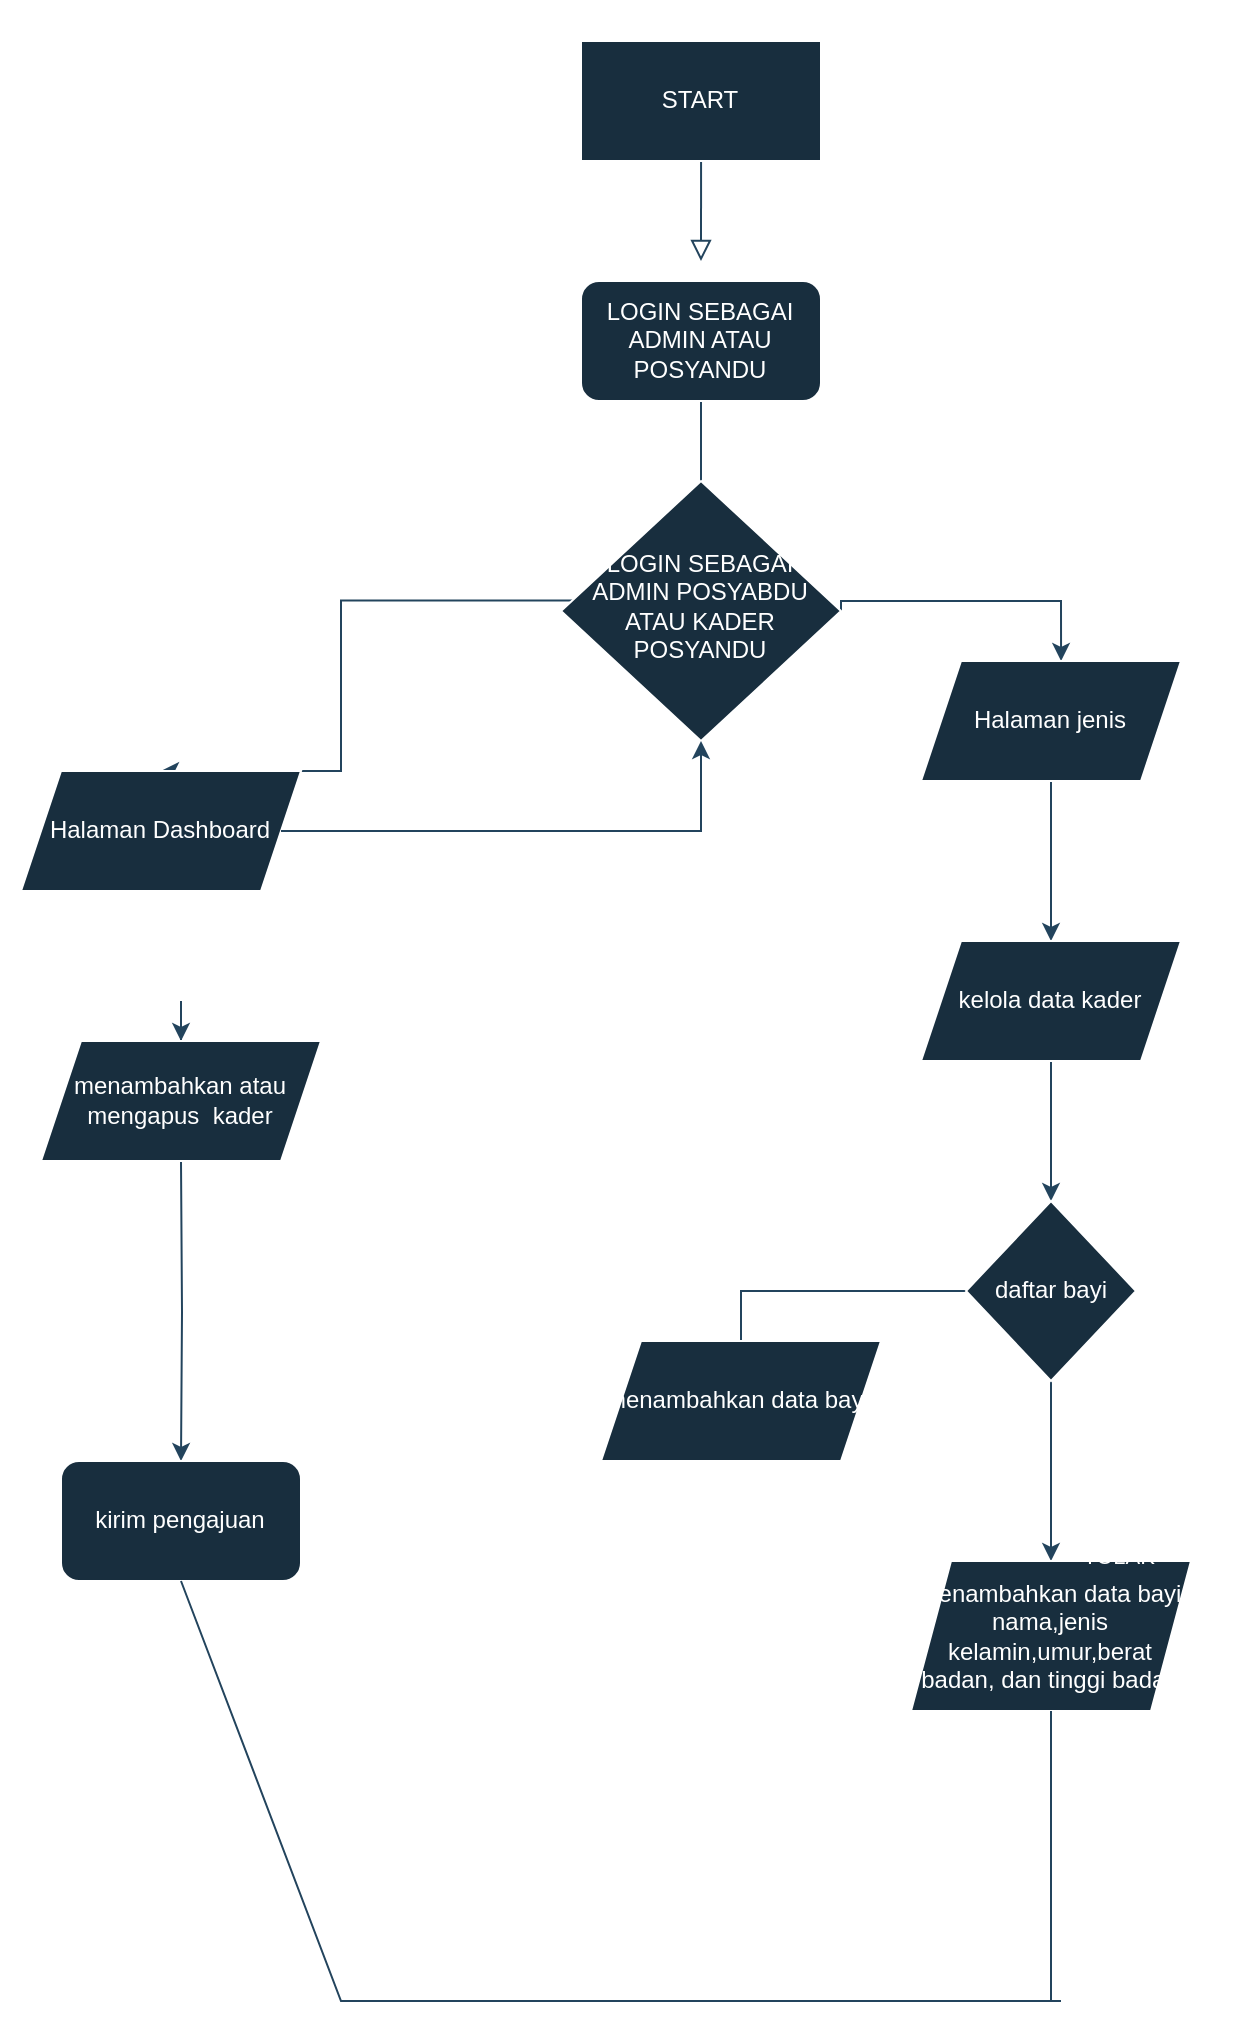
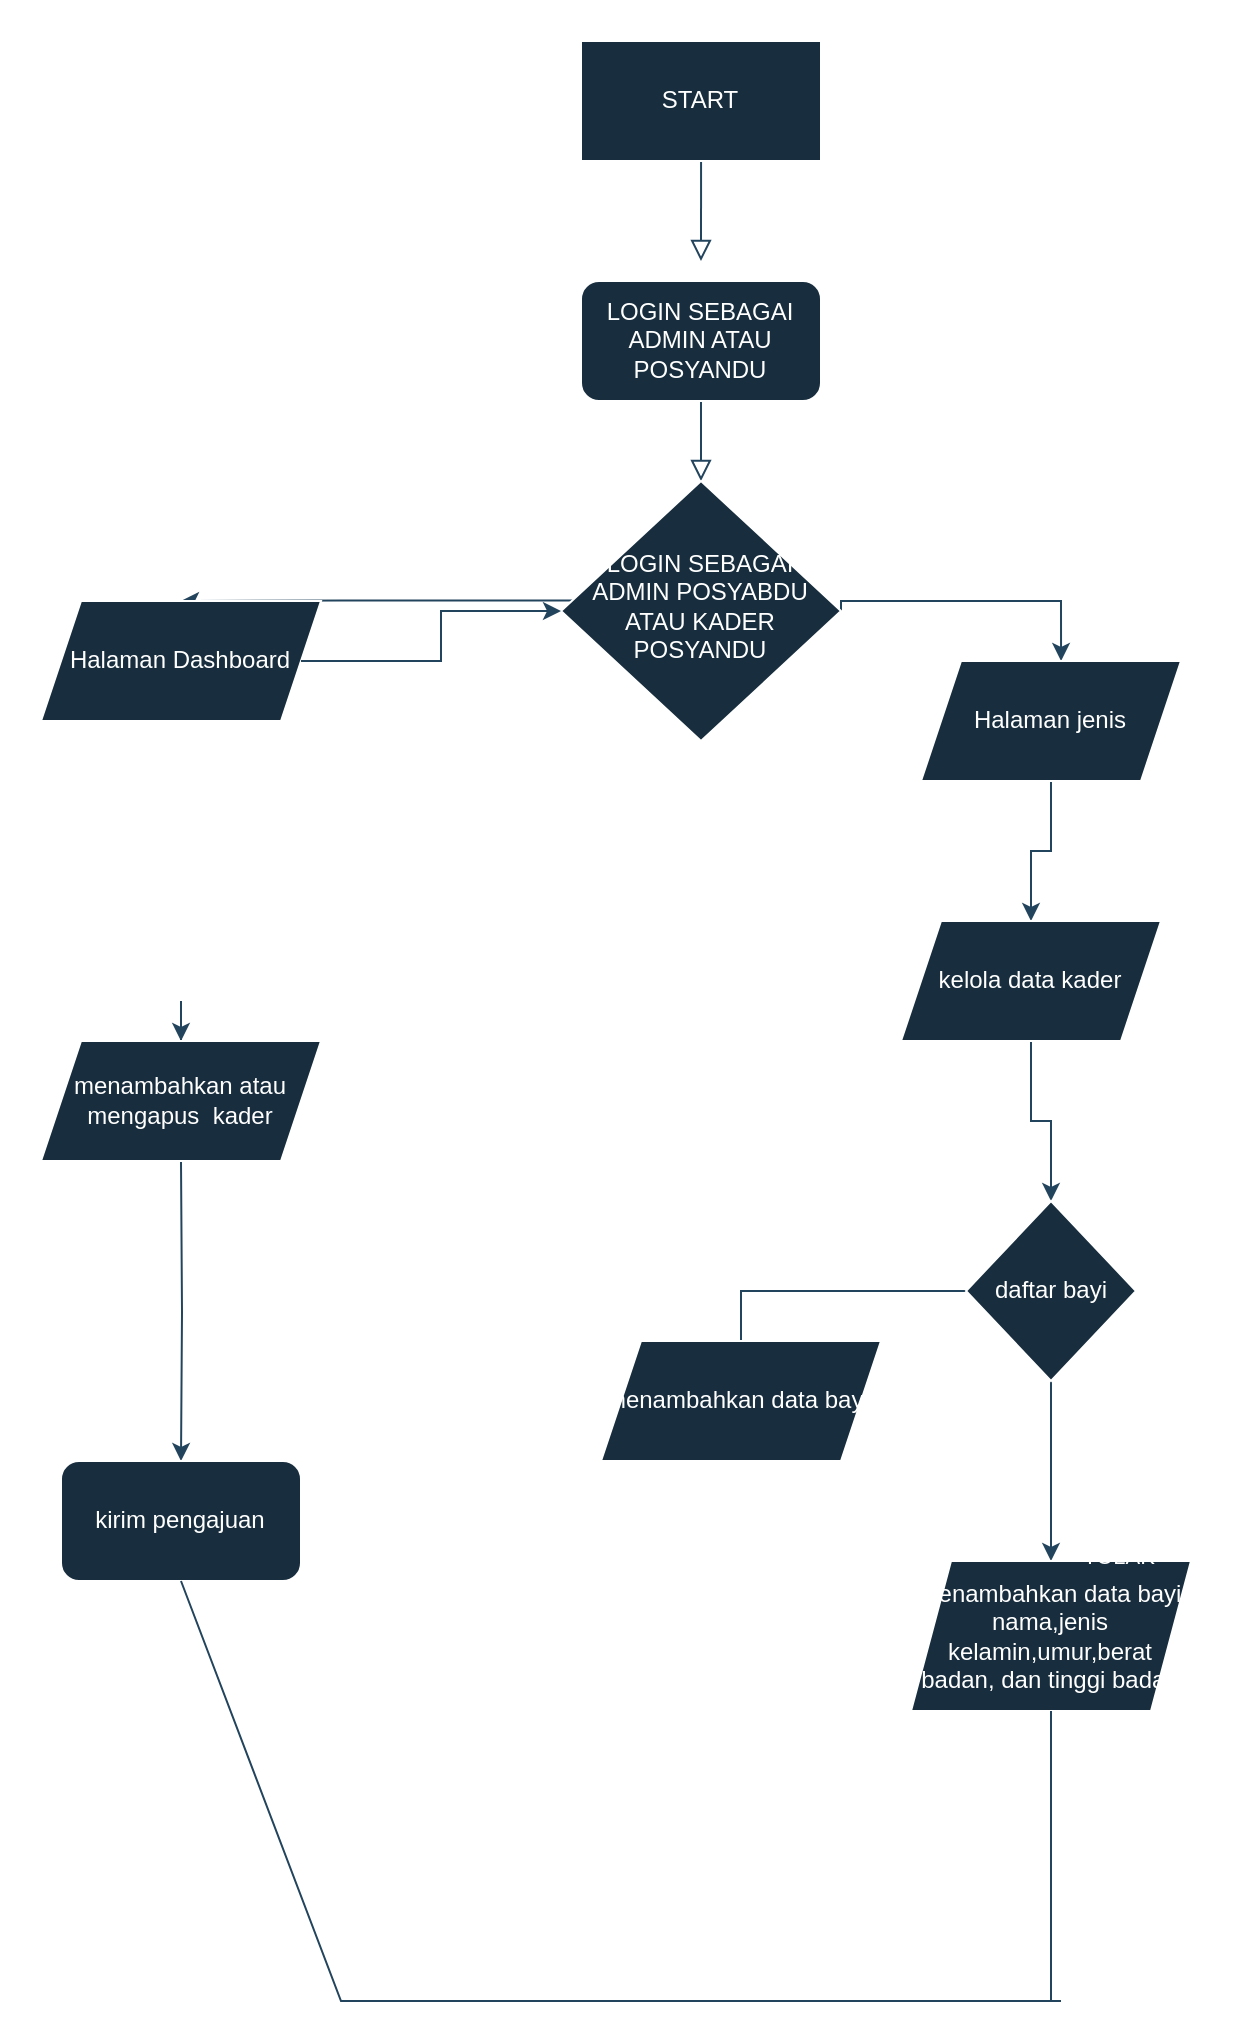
(701, 468) -> (701, 459)
(161, 831) -> (181, 661)
(1051, 1001) -> (1031, 981)
